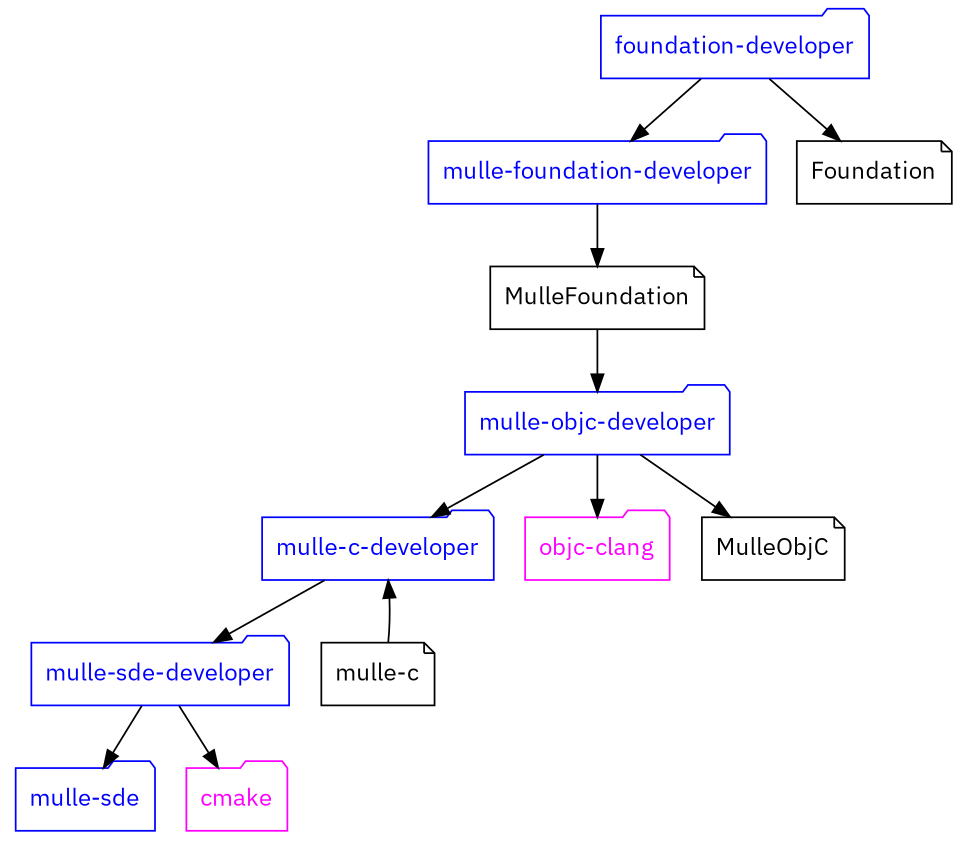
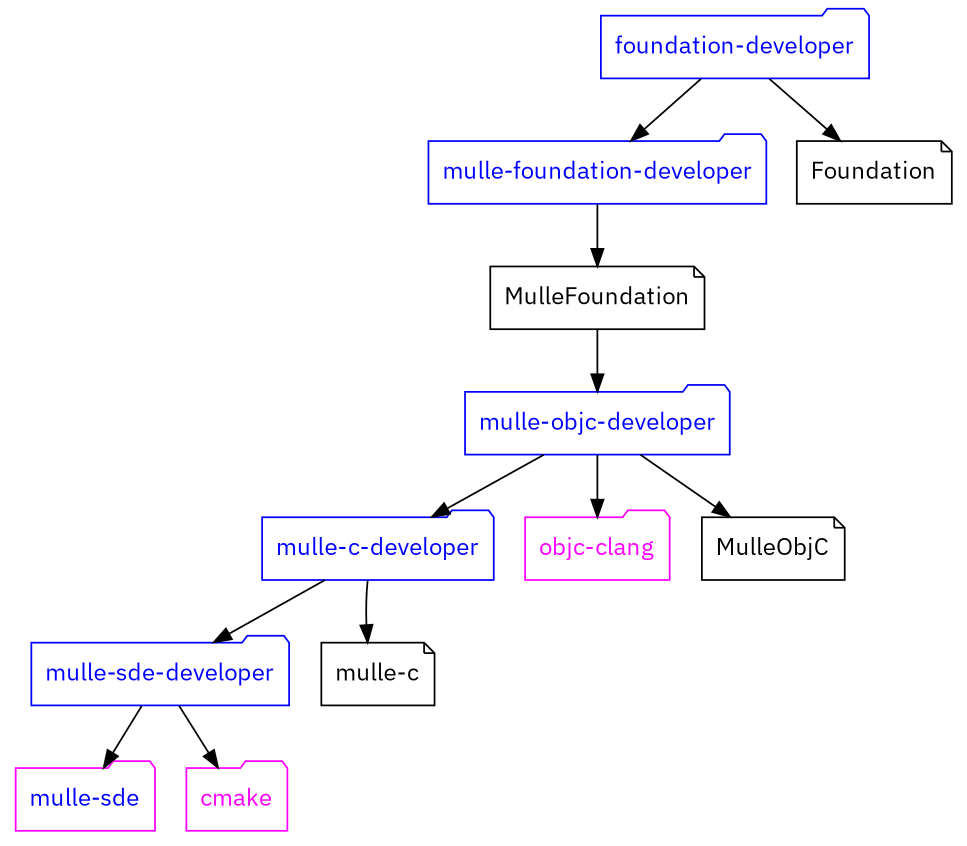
(390, 620) -> (366, 603)
(85, 799) -> (85, 799)
